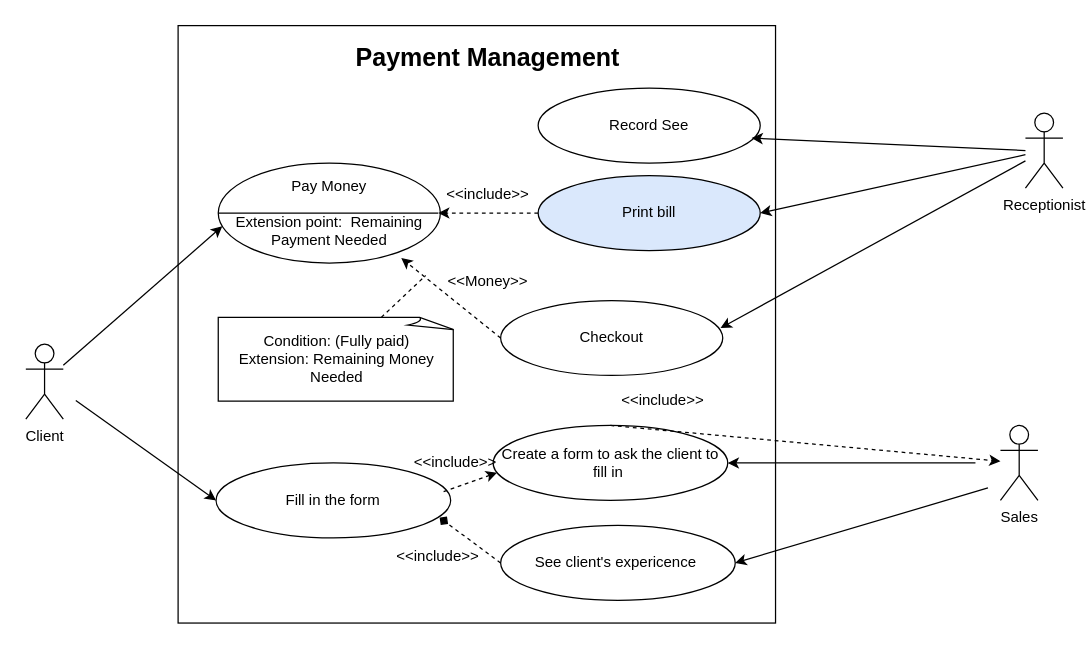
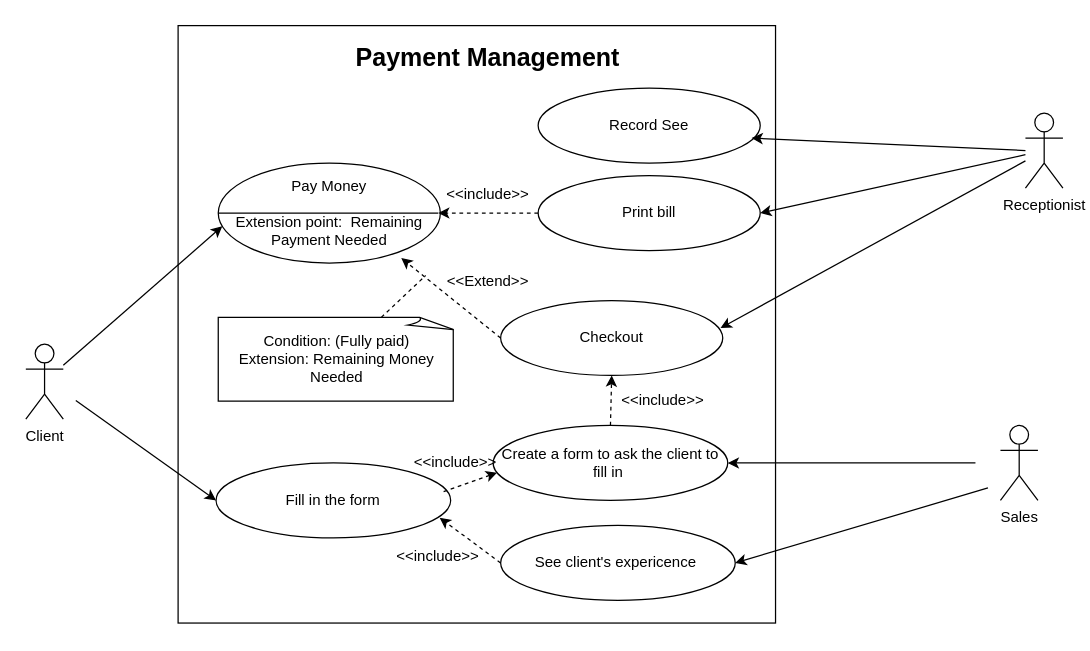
(649, 213) -> (649, 213)
(488, 282) -> (488, 282)
(834, 446) -> (611, 405)
(448, 524) -> (448, 524)
